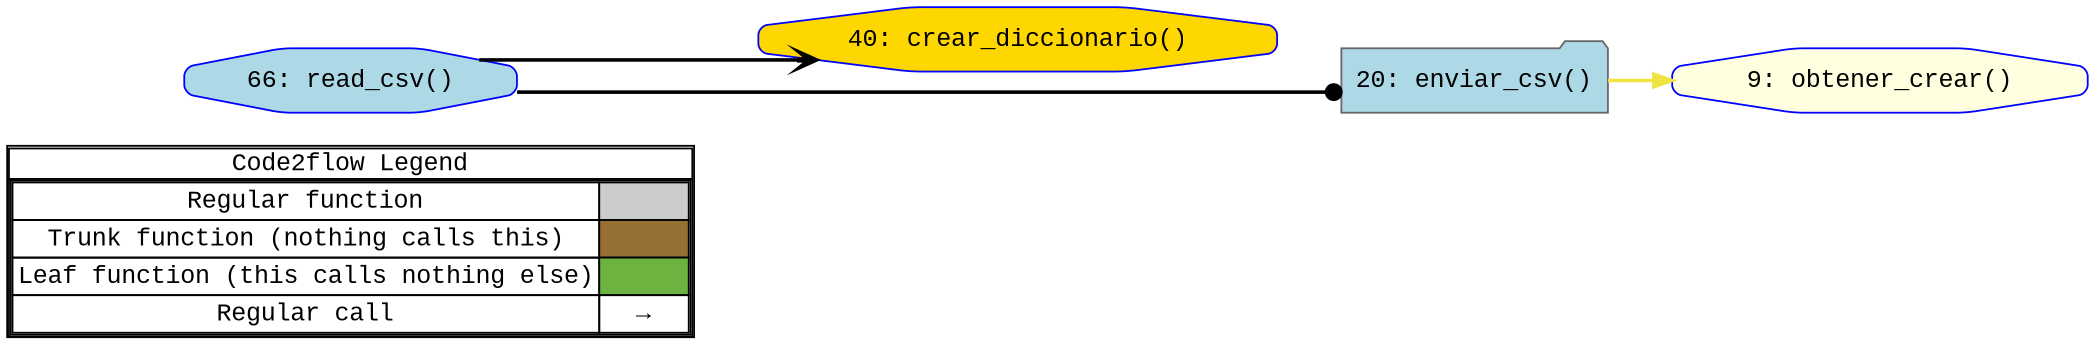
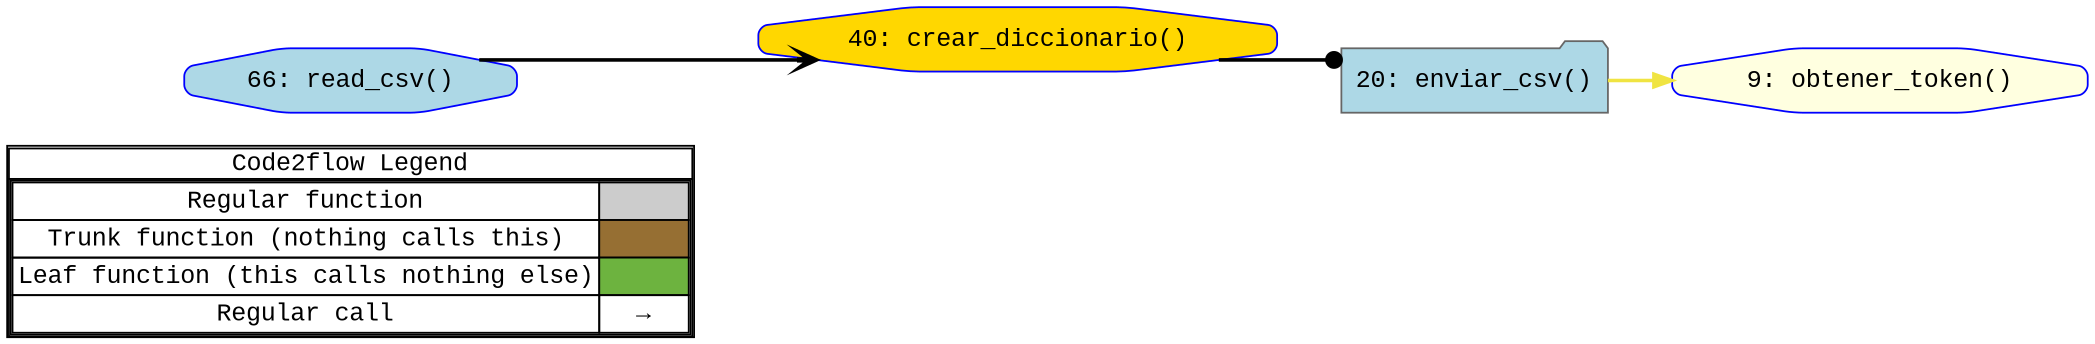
(1880, 80) -> (1880, 80)
(922, 92) -> (1273, 60)
